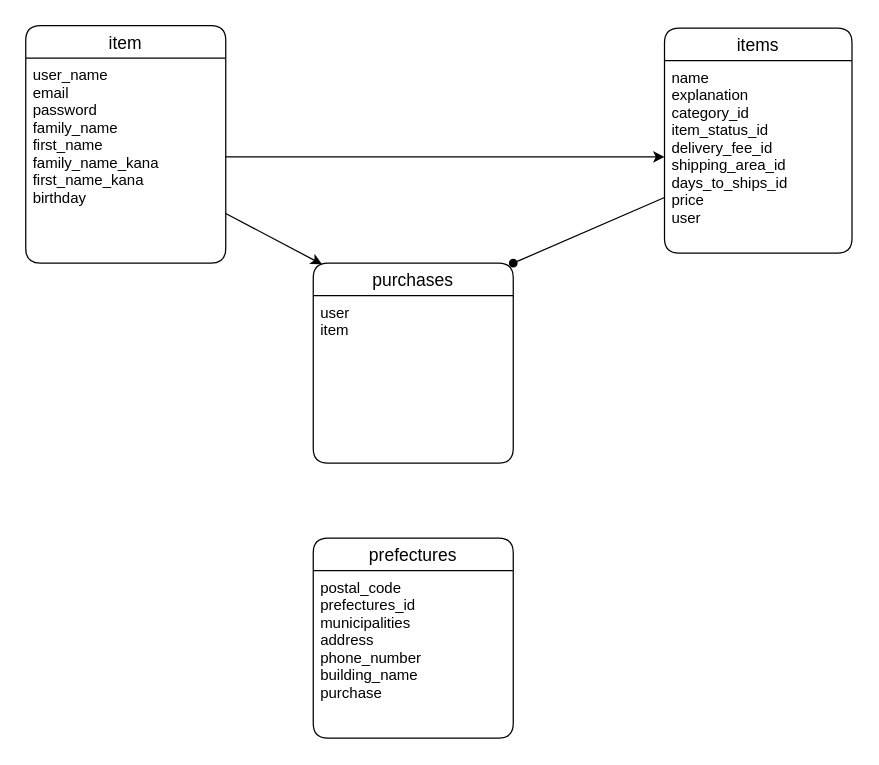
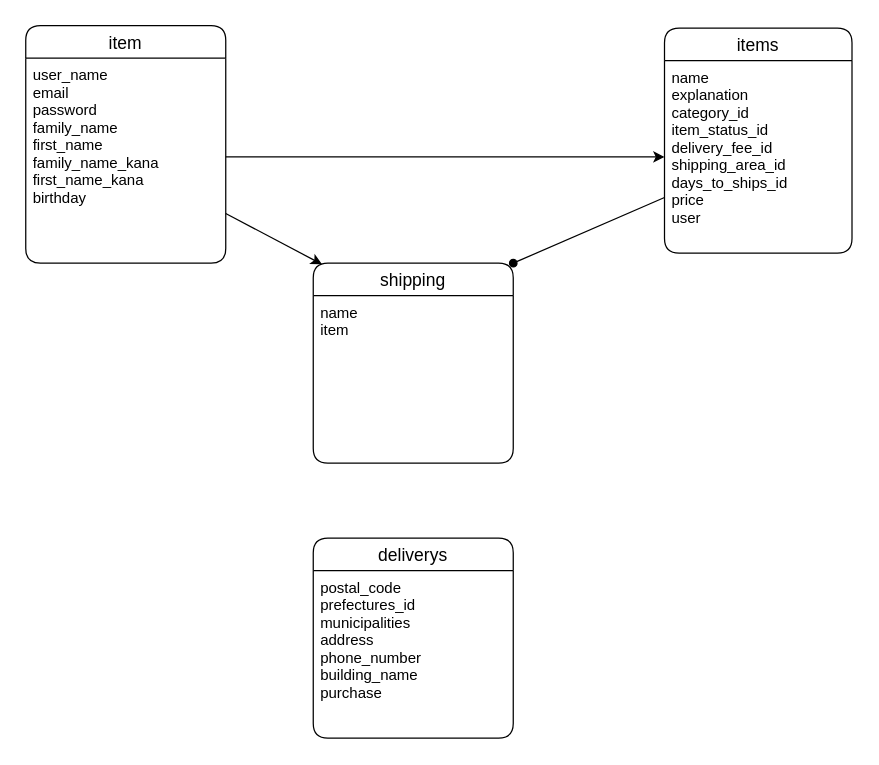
(413, 280) -> (413, 280)
(337, 313) -> (337, 313)
(413, 555) -> (413, 555)
